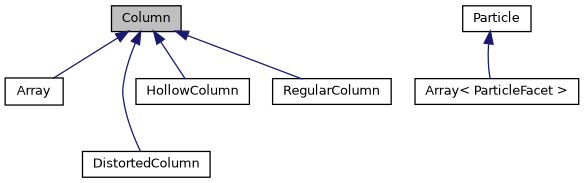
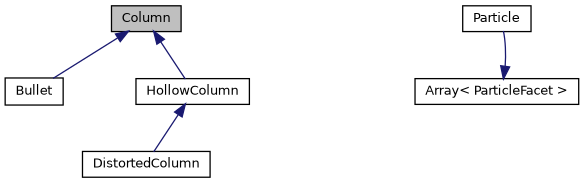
(488, 62) -> (505, 49)
(34, 92) -> (34, 92)
(332, 92) -> none
(123, 98) -> (166, 133)
